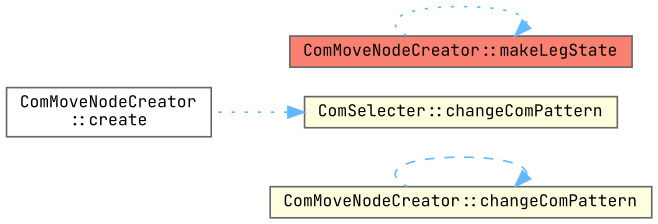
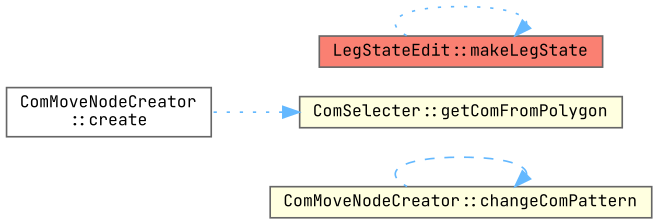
(461, 52) -> (461, 52)
(461, 112) -> (461, 112)
